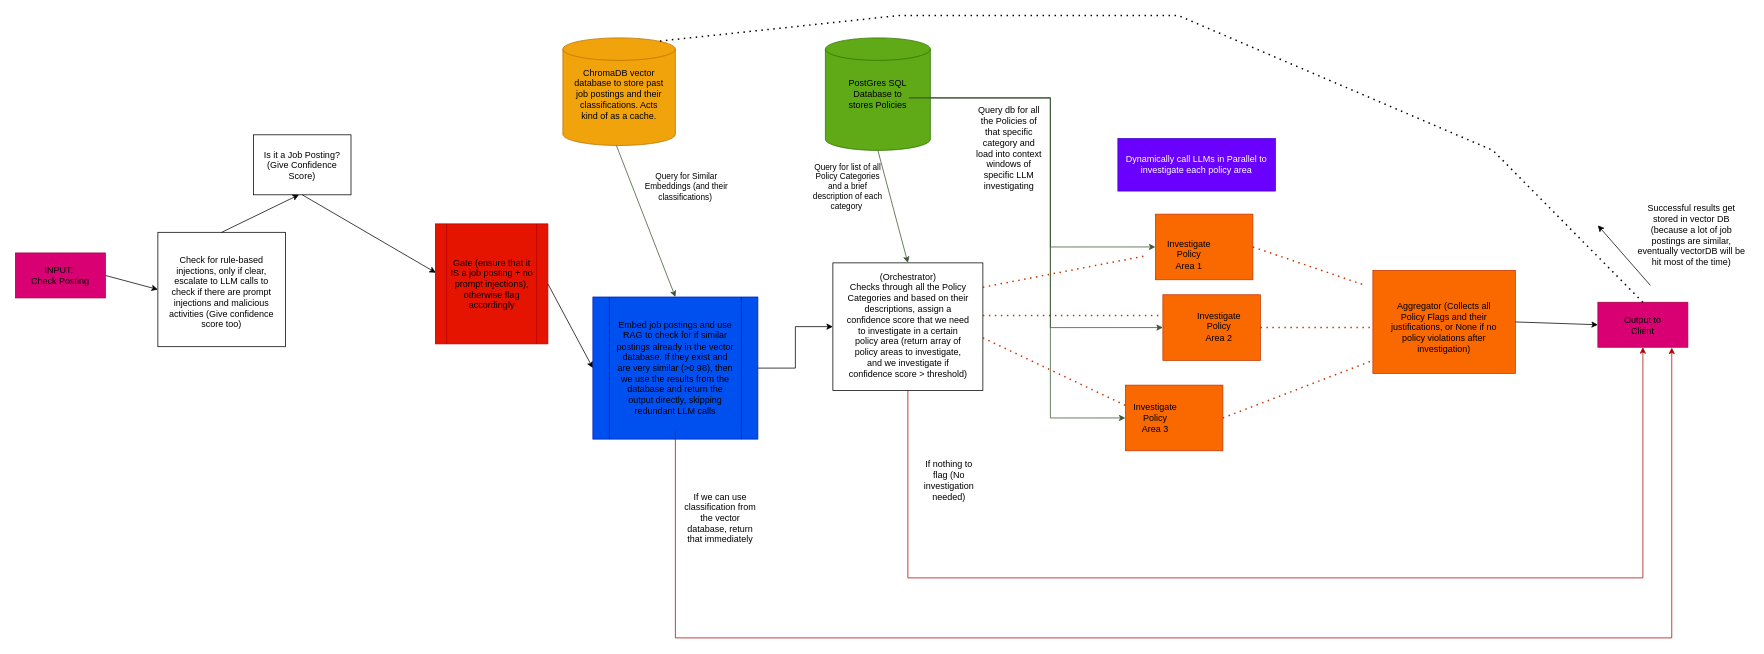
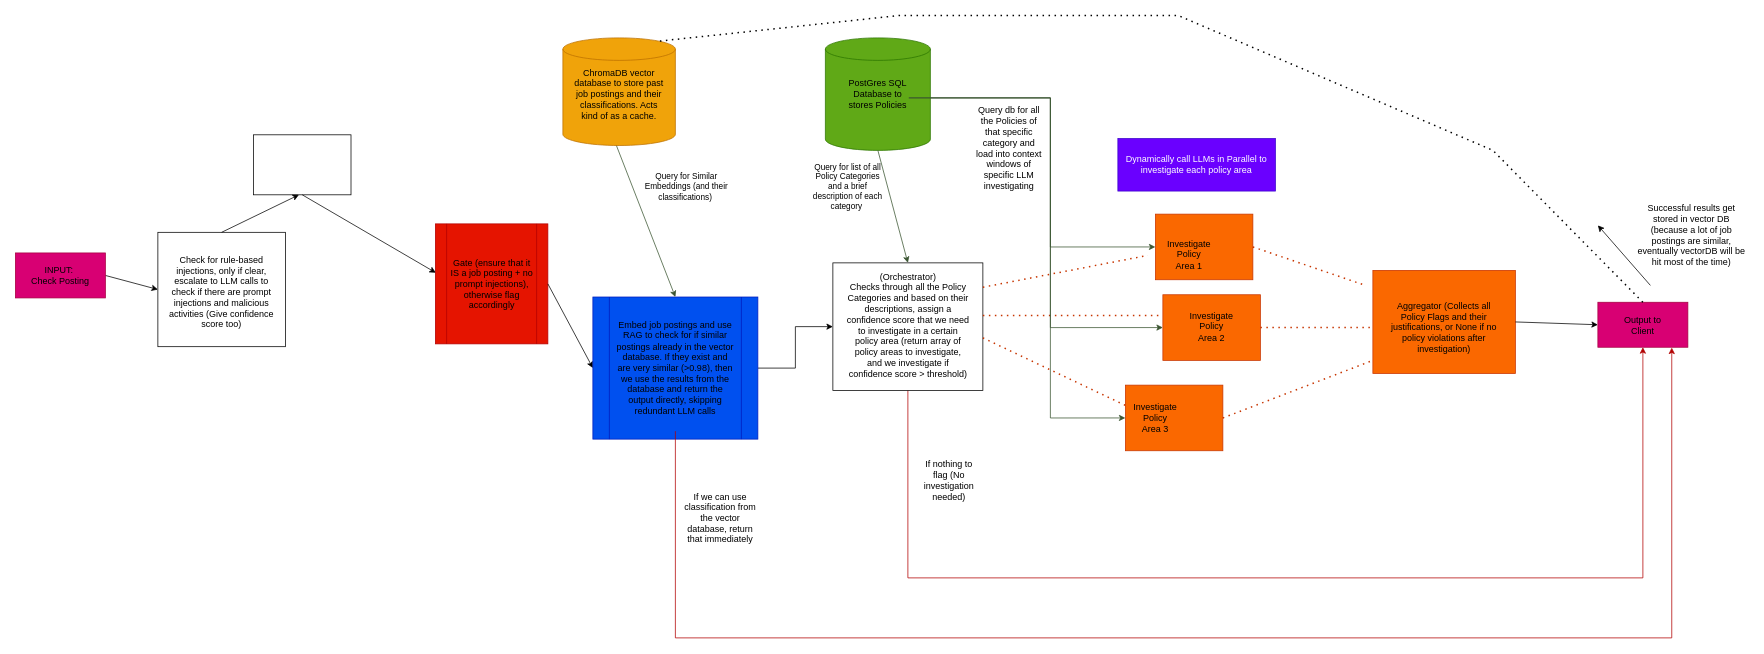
(302, 165) -> none
(1219, 327) -> (1212, 327)
